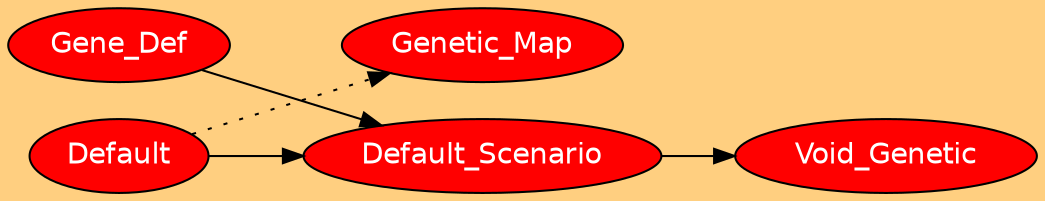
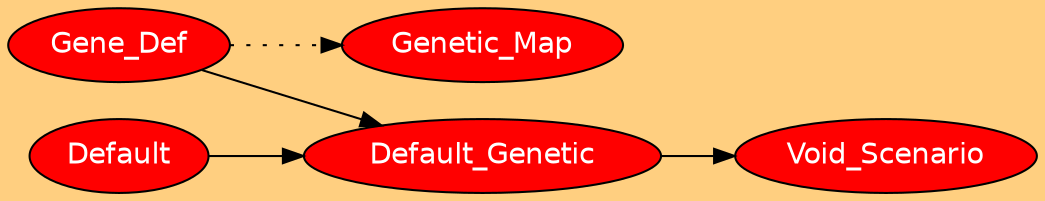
(277, 108) -> (275, 45)
(482, 156) -> (482, 156)
(886, 156) -> (886, 156)
